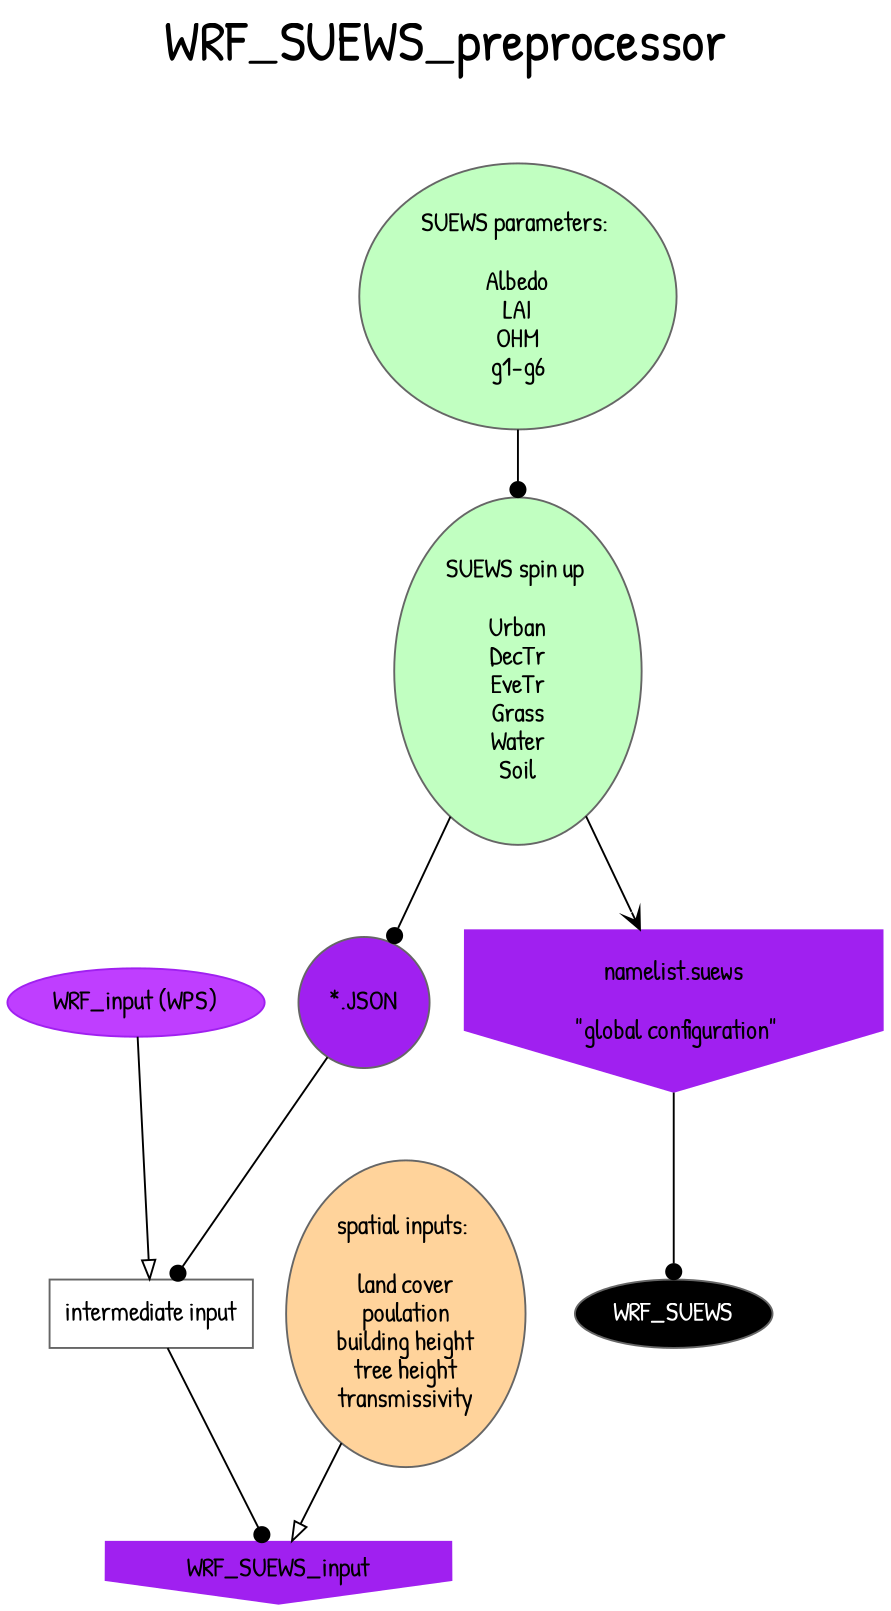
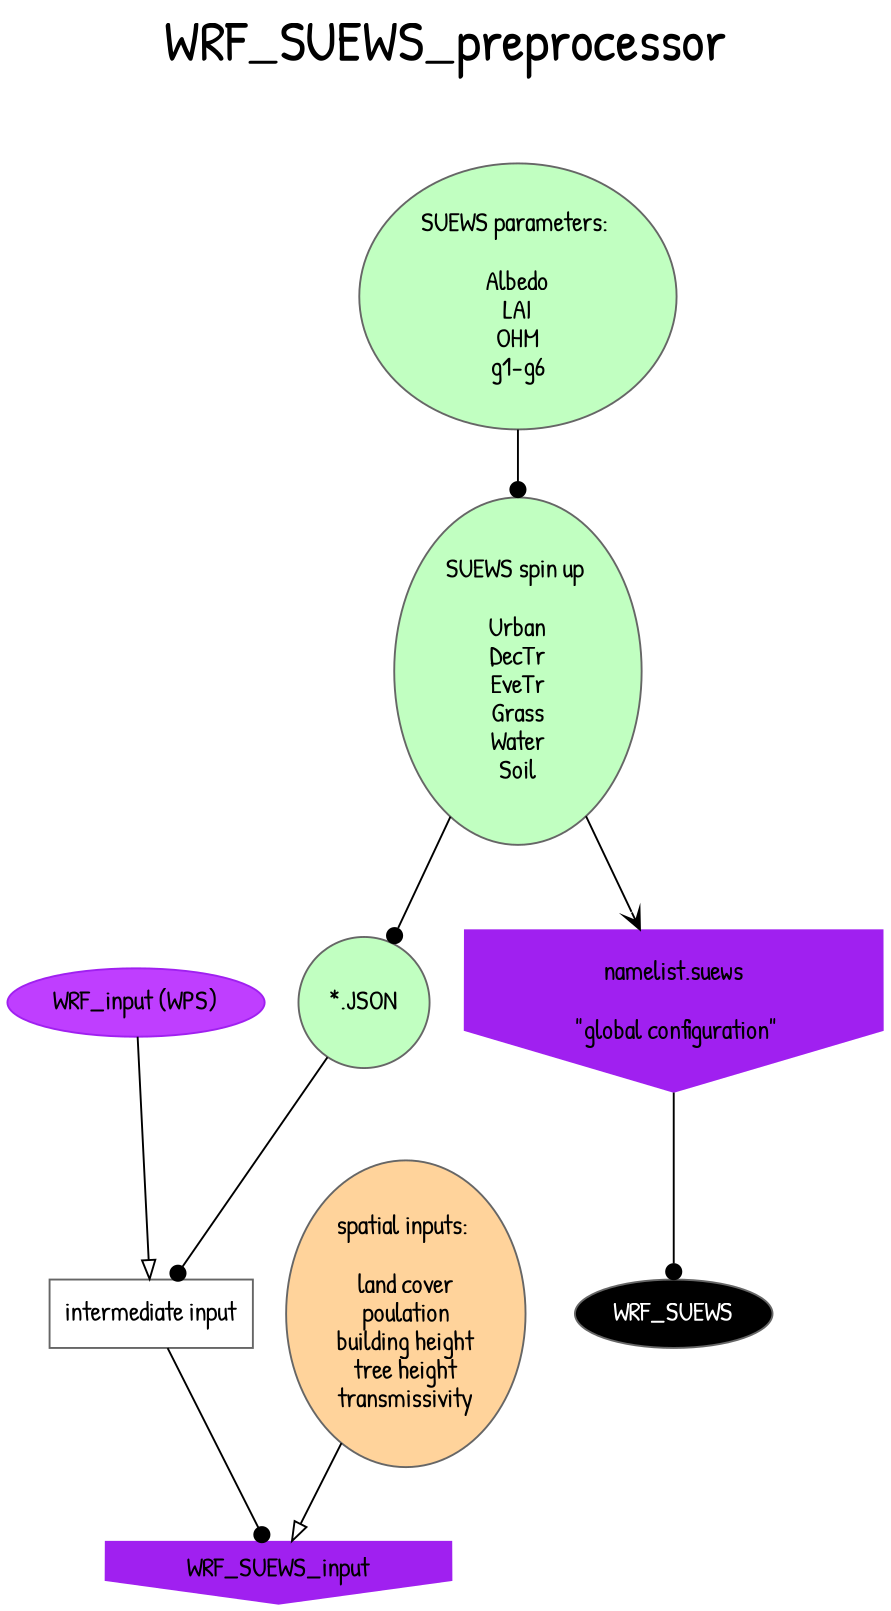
(364, 1003) -> (364, 1003)
